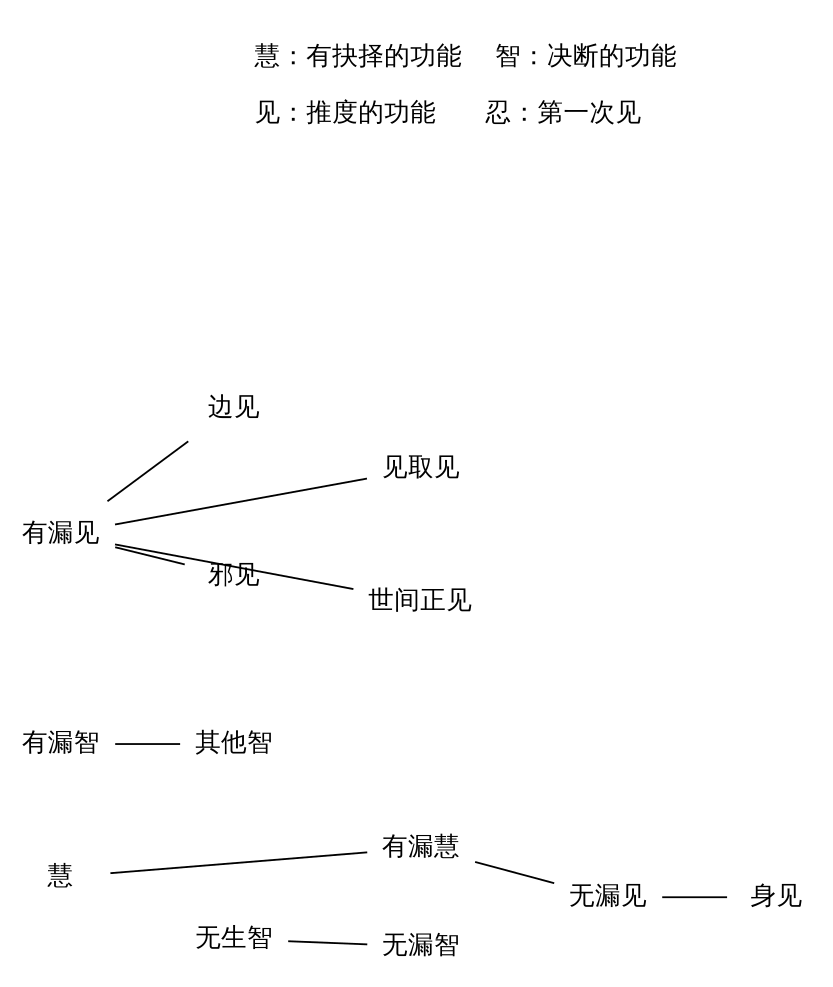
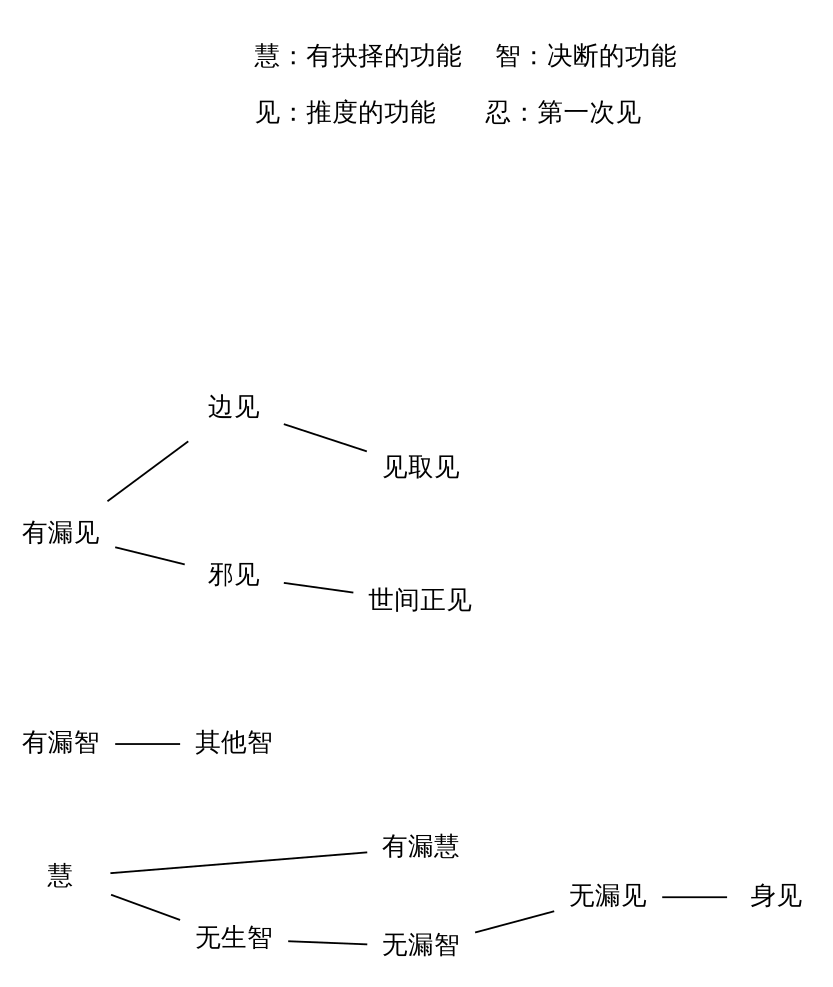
(241, 502) -> (325, 438)
(234, 567) -> (319, 588)
(515, 873) -> (515, 922)
none -> (146, 907)
